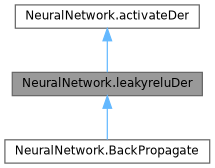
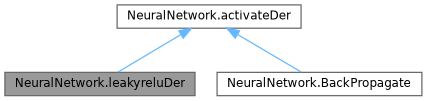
(107, 124) -> (270, 53)
